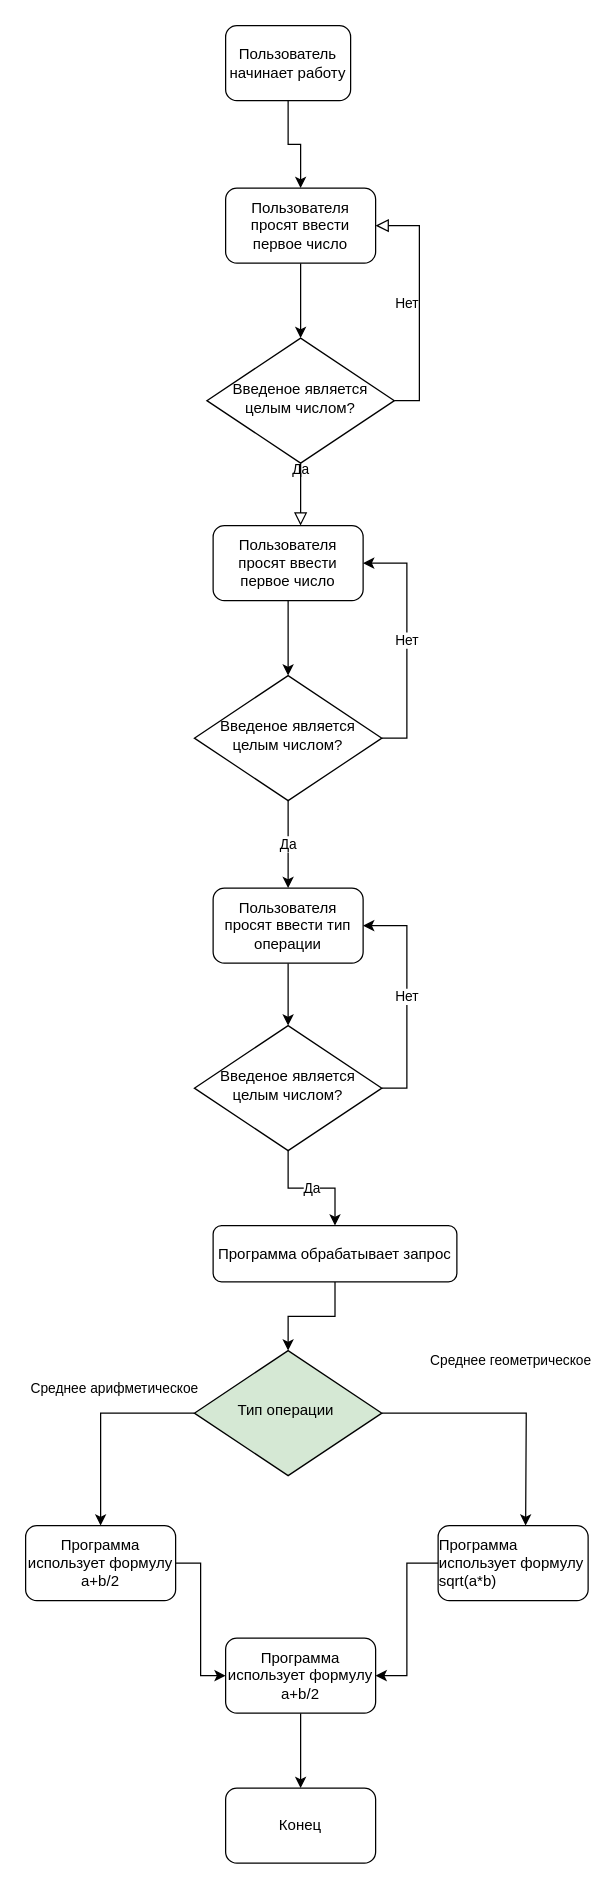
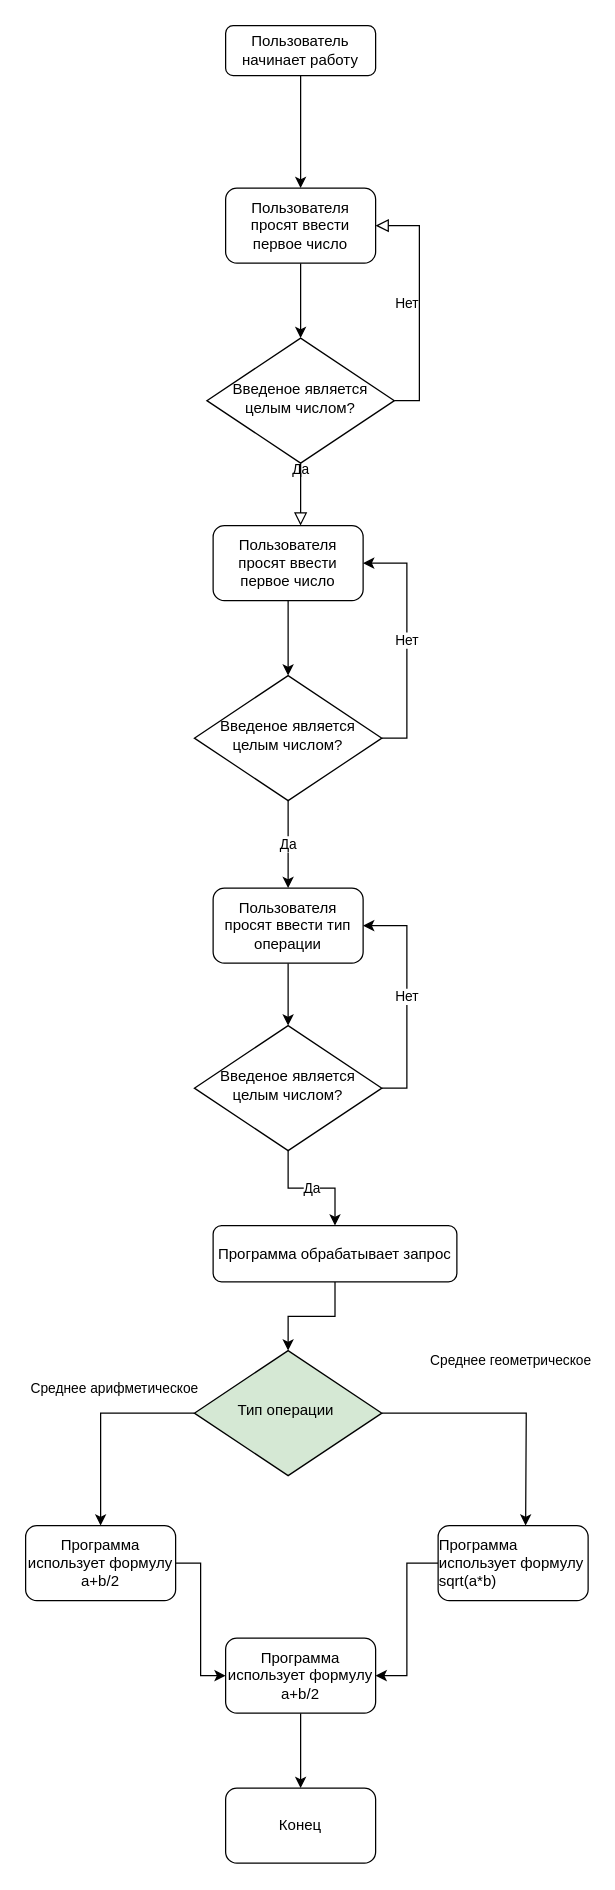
(288, 63) -> (301, 51)
